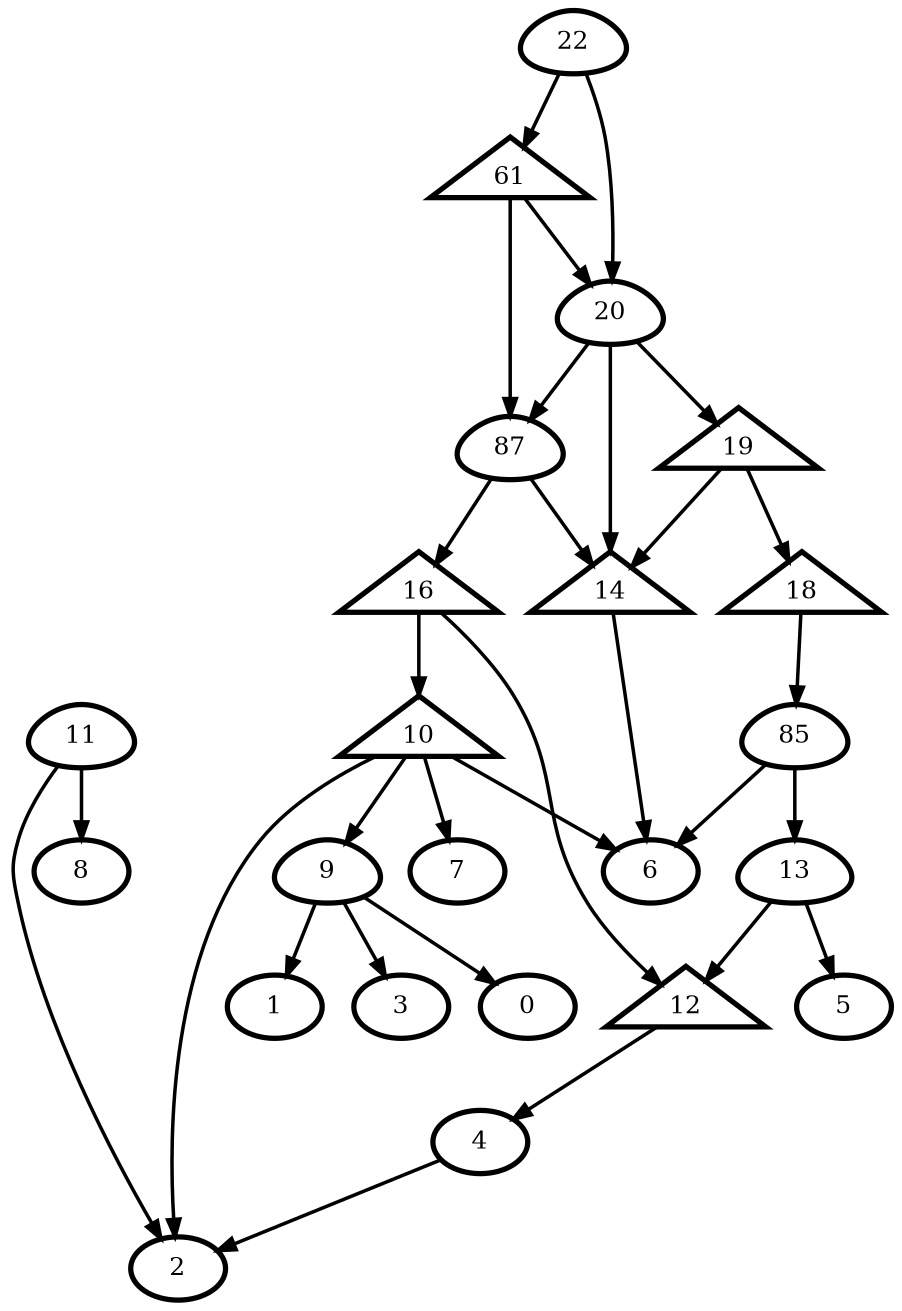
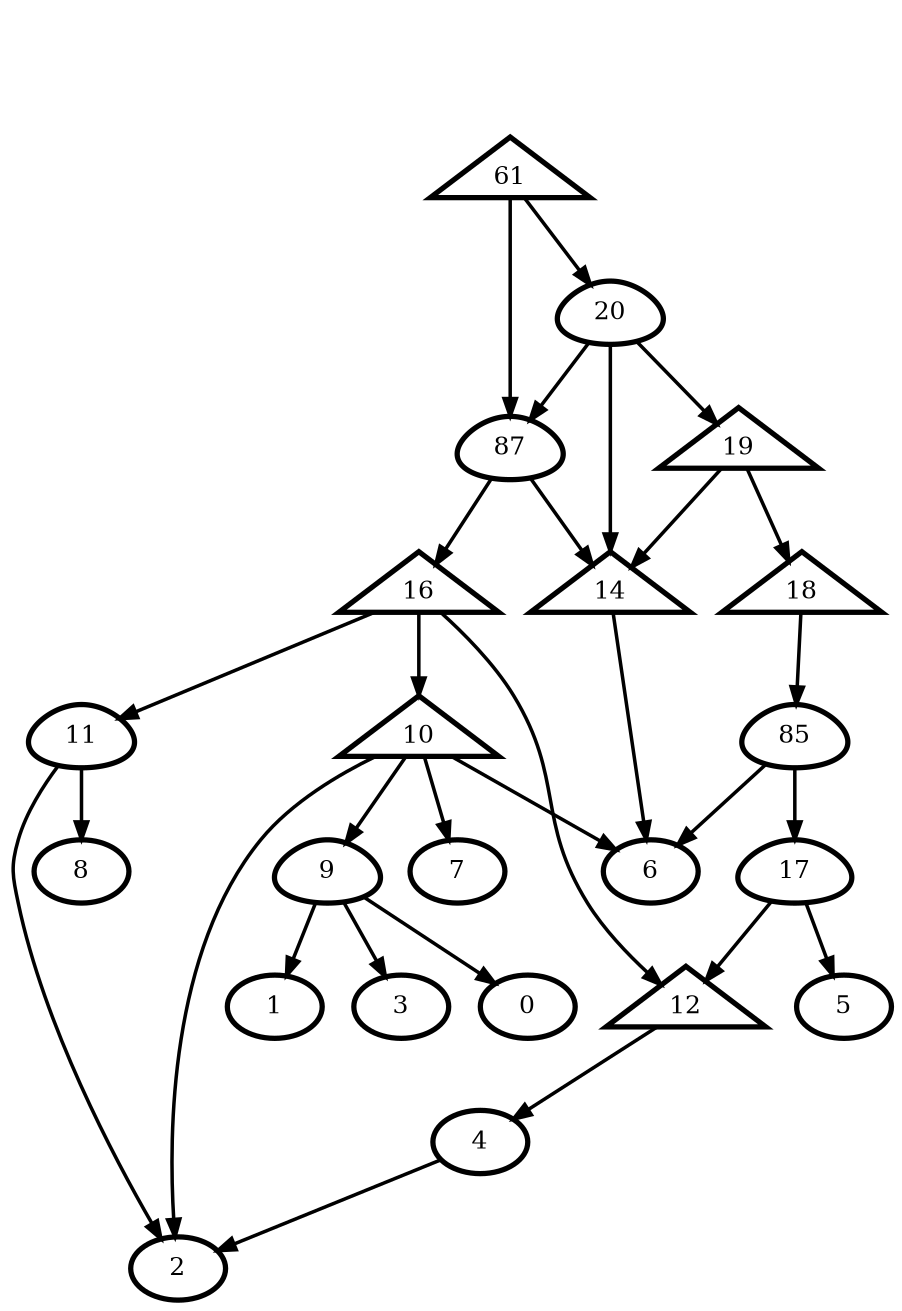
(573, 42) -> none
none -> (255, 662)
(795, 871) -> (795, 871)
